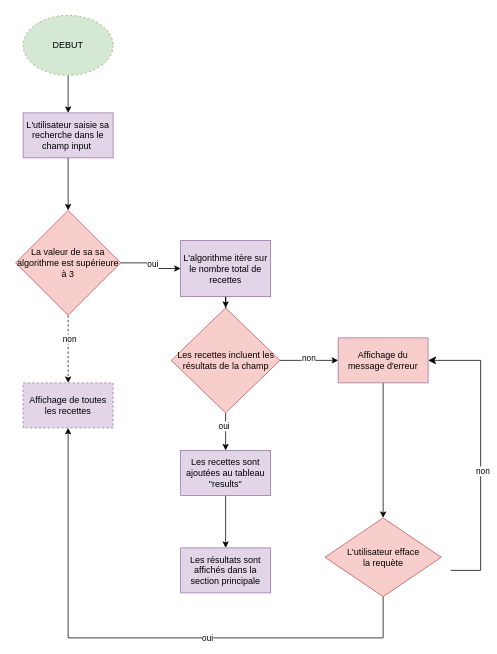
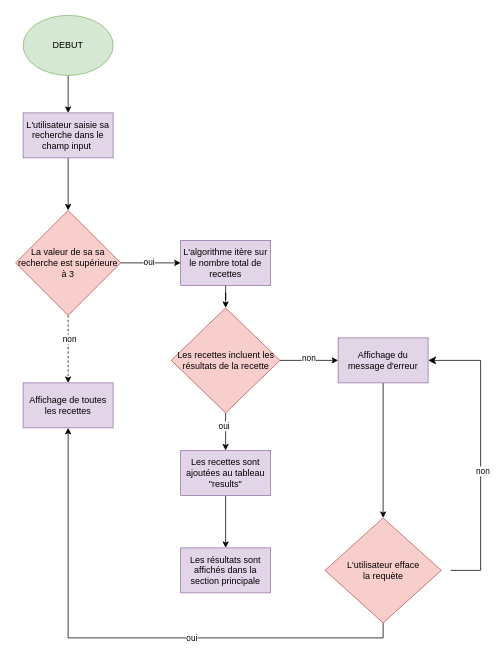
(68, 45) -> (68, 45)
(68, 263) -> (68, 263)
(225, 269) -> (225, 263)
(226, 360) -> (226, 360)
(383, 360) -> (383, 360)
(68, 405) -> (68, 405)
(383, 557) -> (383, 570)
